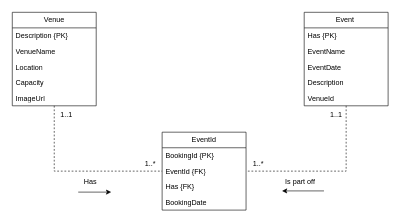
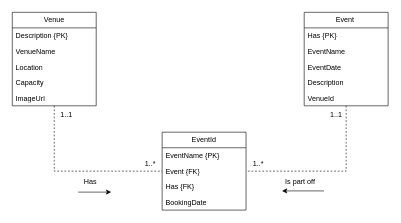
(192, 156) -> (193, 156)
(189, 172) -> (185, 172)
